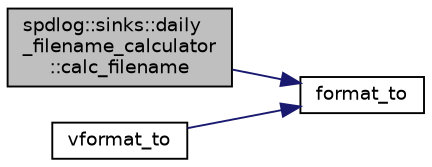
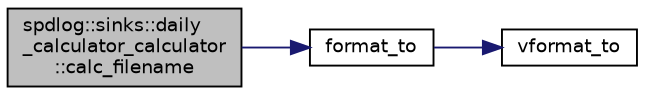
(120, 48) -> (125, 48)
(234, 119) -> (458, 48)
